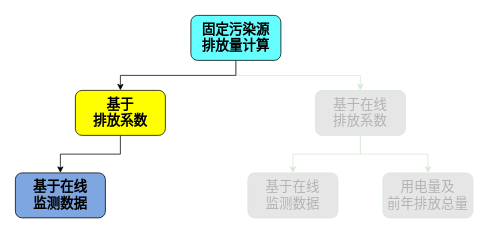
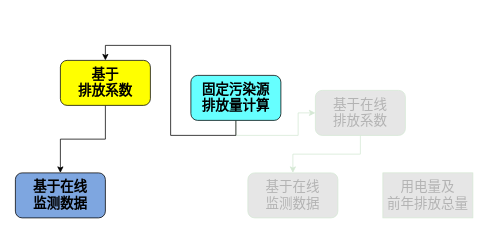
(236, 38) -> (236, 98)
(120, 113) -> (105, 83)
(427, 154) -> none
(428, 195) -> (428, 195)
